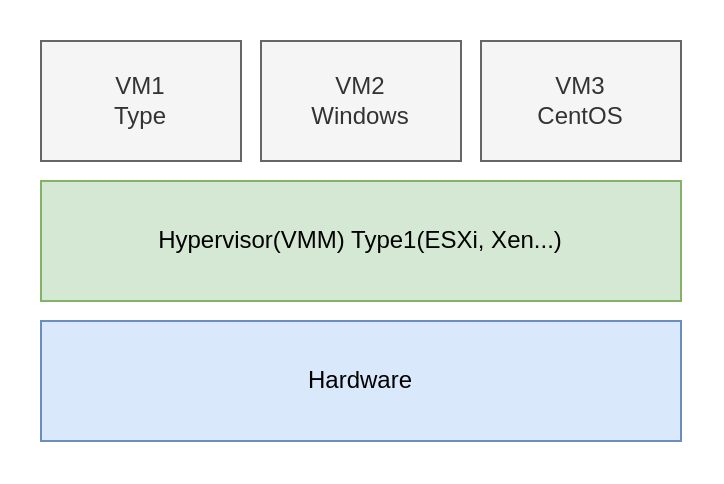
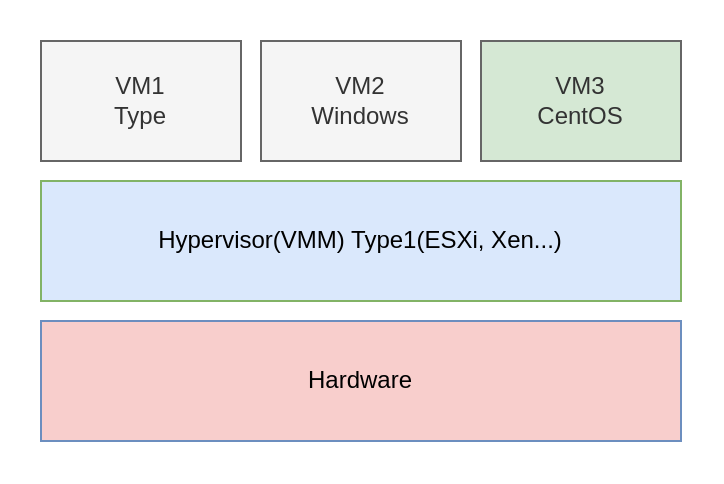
(581, 101) -> (581, 101)
(361, 241) -> (361, 241)
(361, 381) -> (361, 381)
